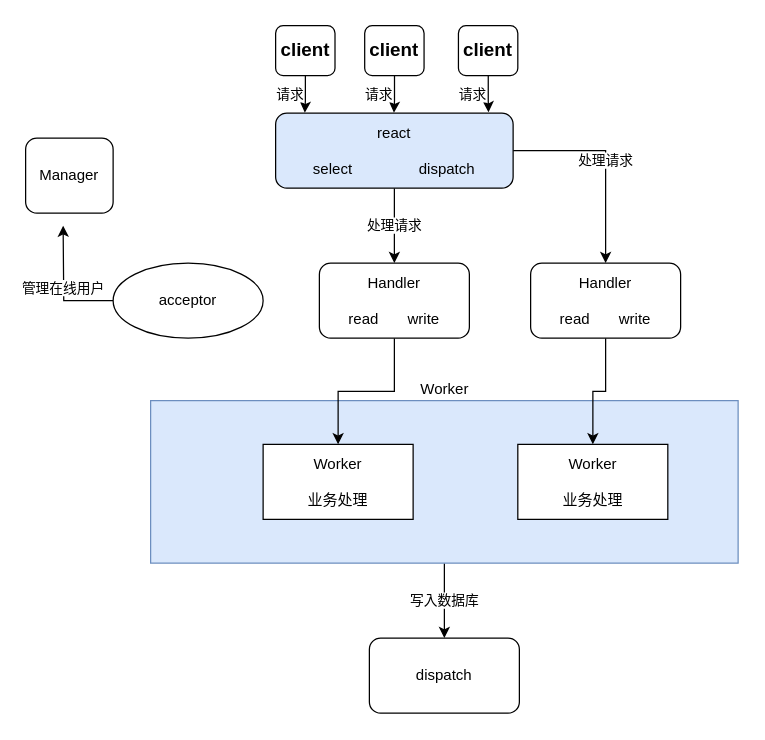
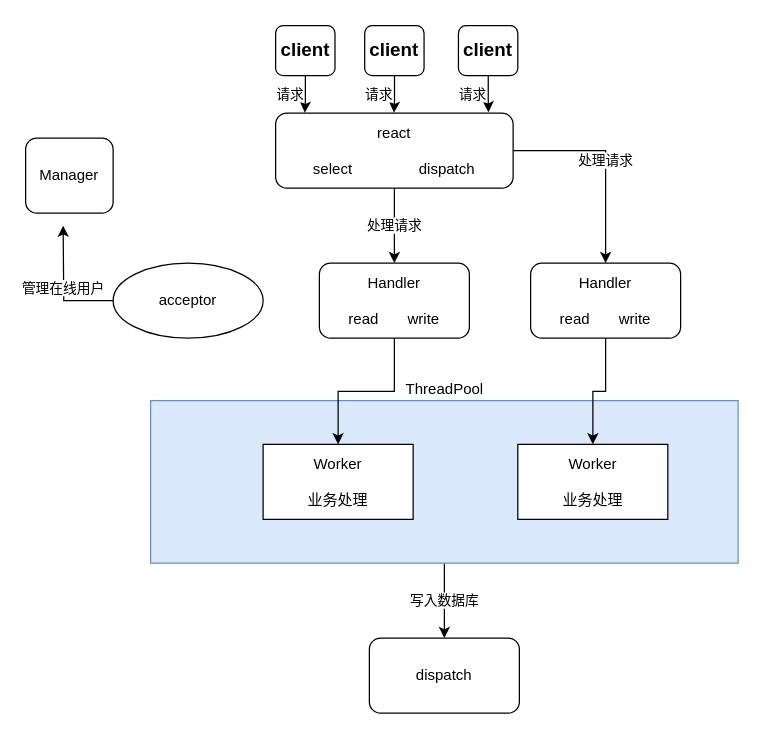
(394, 151) -> (394, 151)
(445, 388) -> (445, 388)
